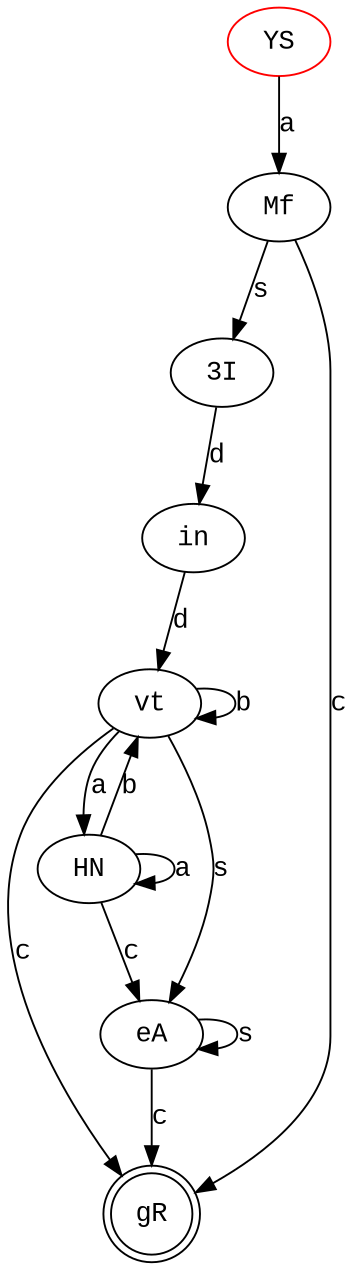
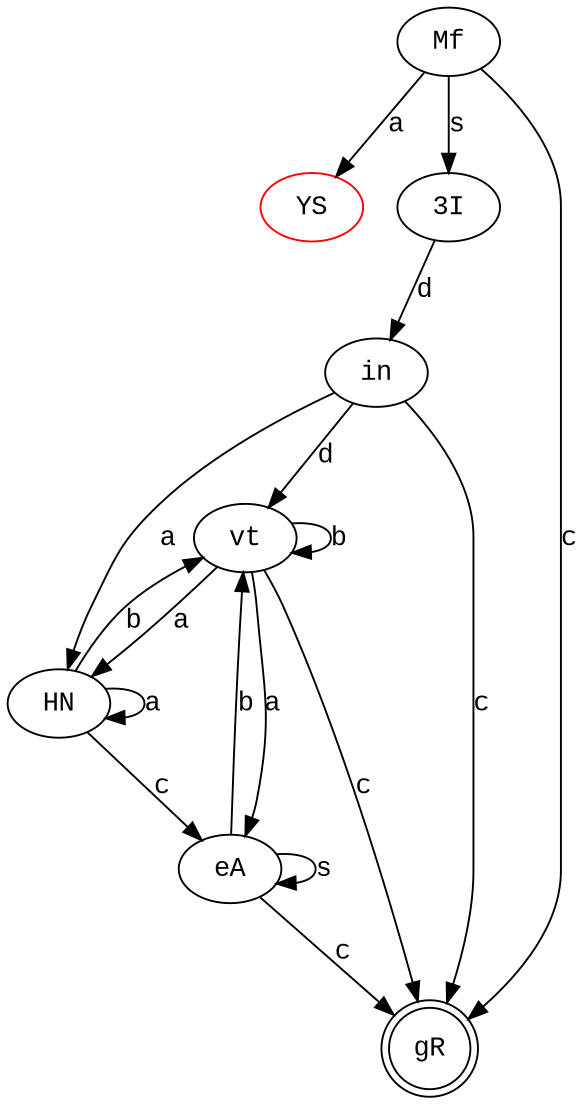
(279, 115) -> (386, 117)
none -> (173, 492)
none -> (473, 684)
none -> (236, 713)
(221, 869) -> (273, 704)
